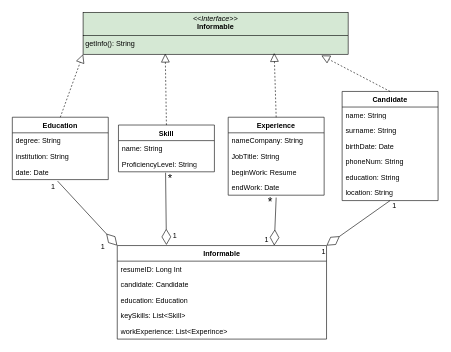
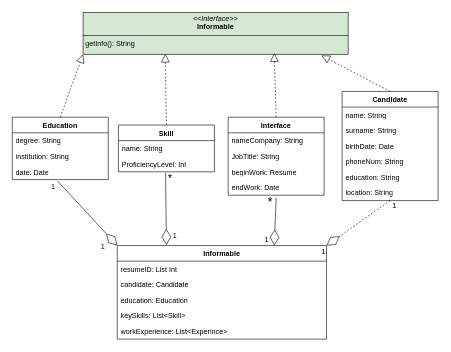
(276, 126) -> (276, 126)
(165, 165) -> (160, 165)
(364, 219) -> (364, 219)
(154, 270) -> (153, 270)
